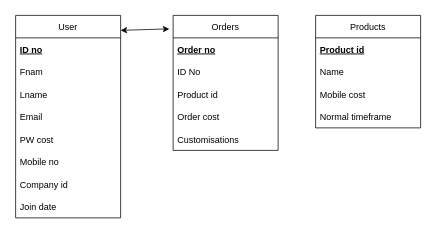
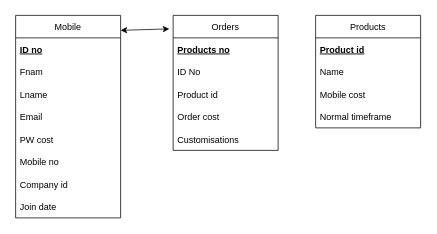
(68, 27) -> (68, 27)
(196, 50) -> (204, 50)
